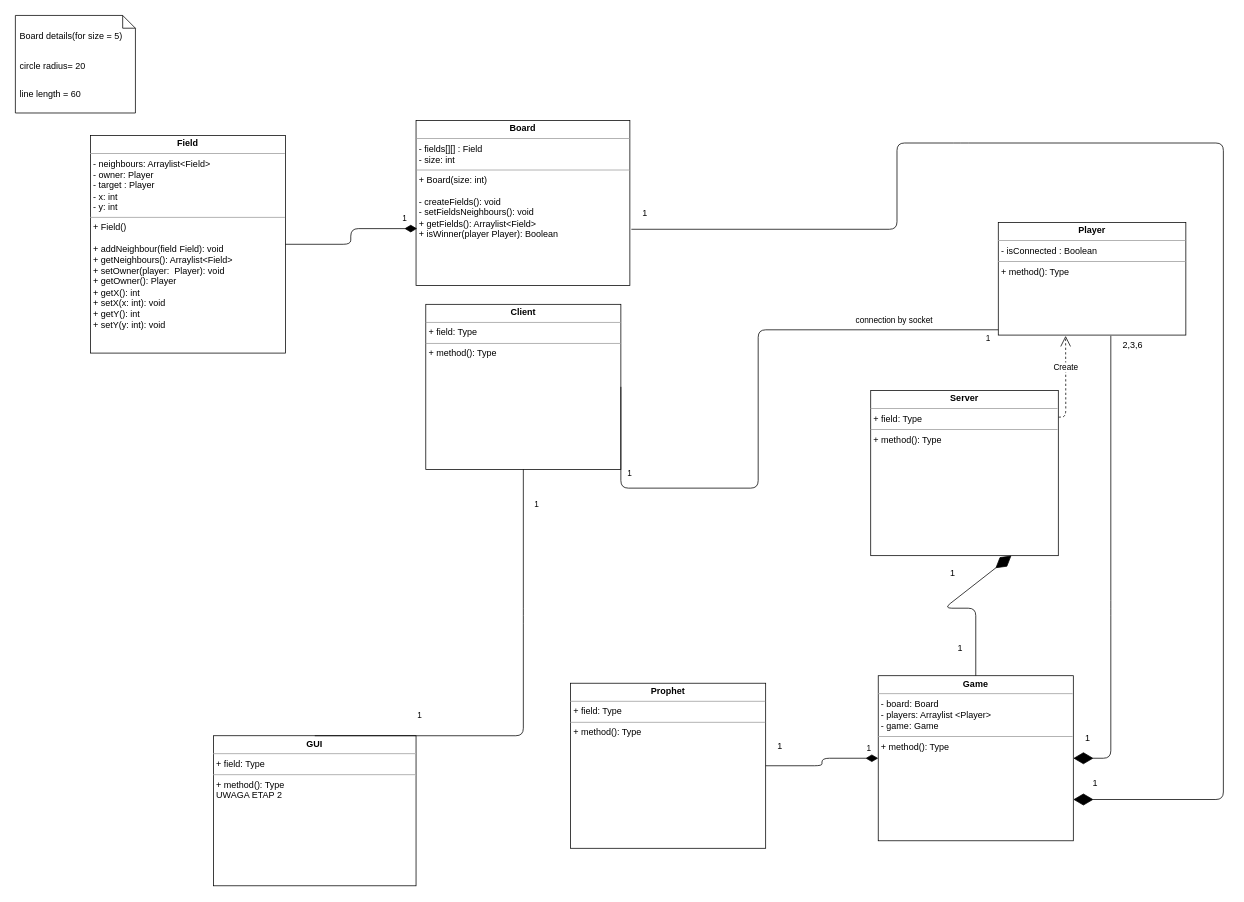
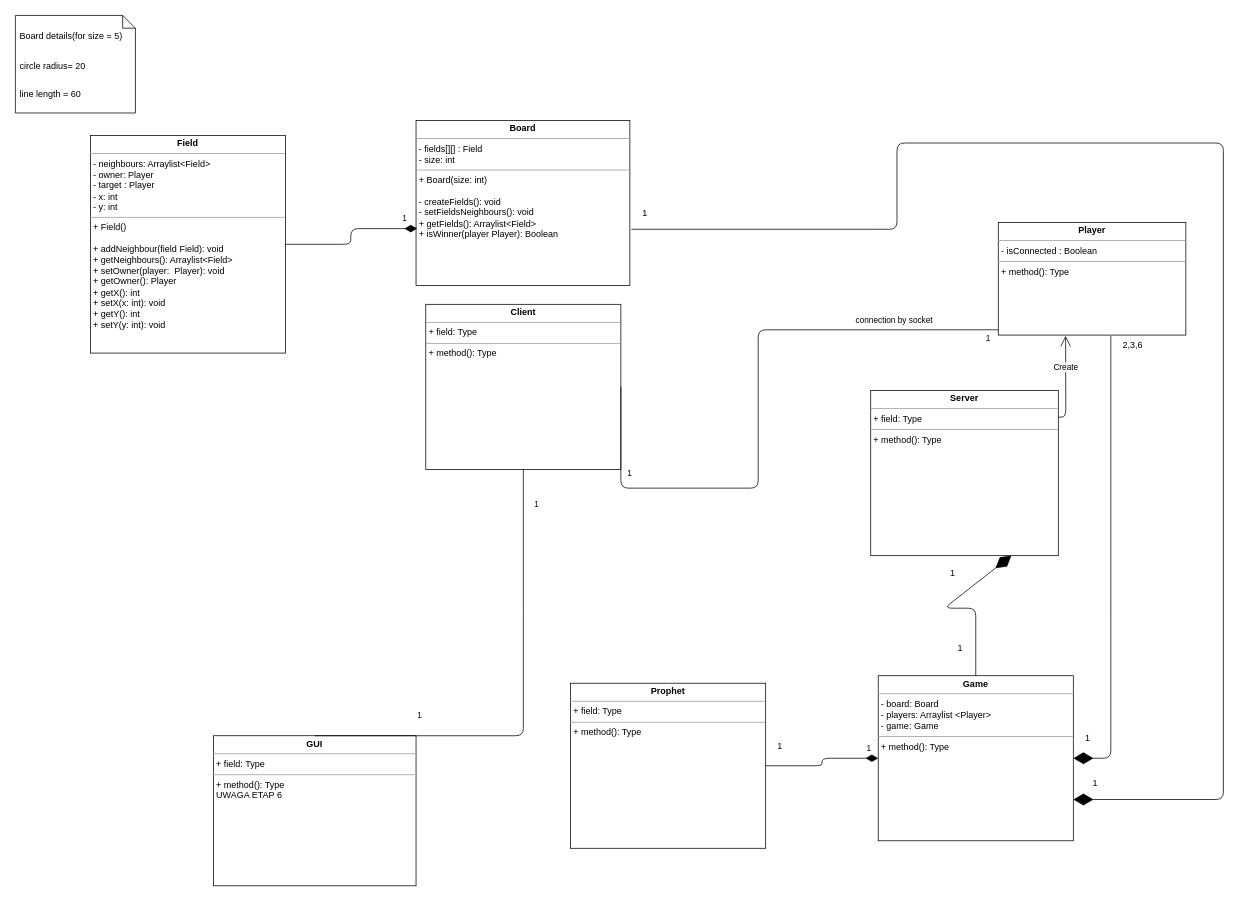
(1065, 396) -> (1065, 396)
(250, 757) -> (250, 757)
